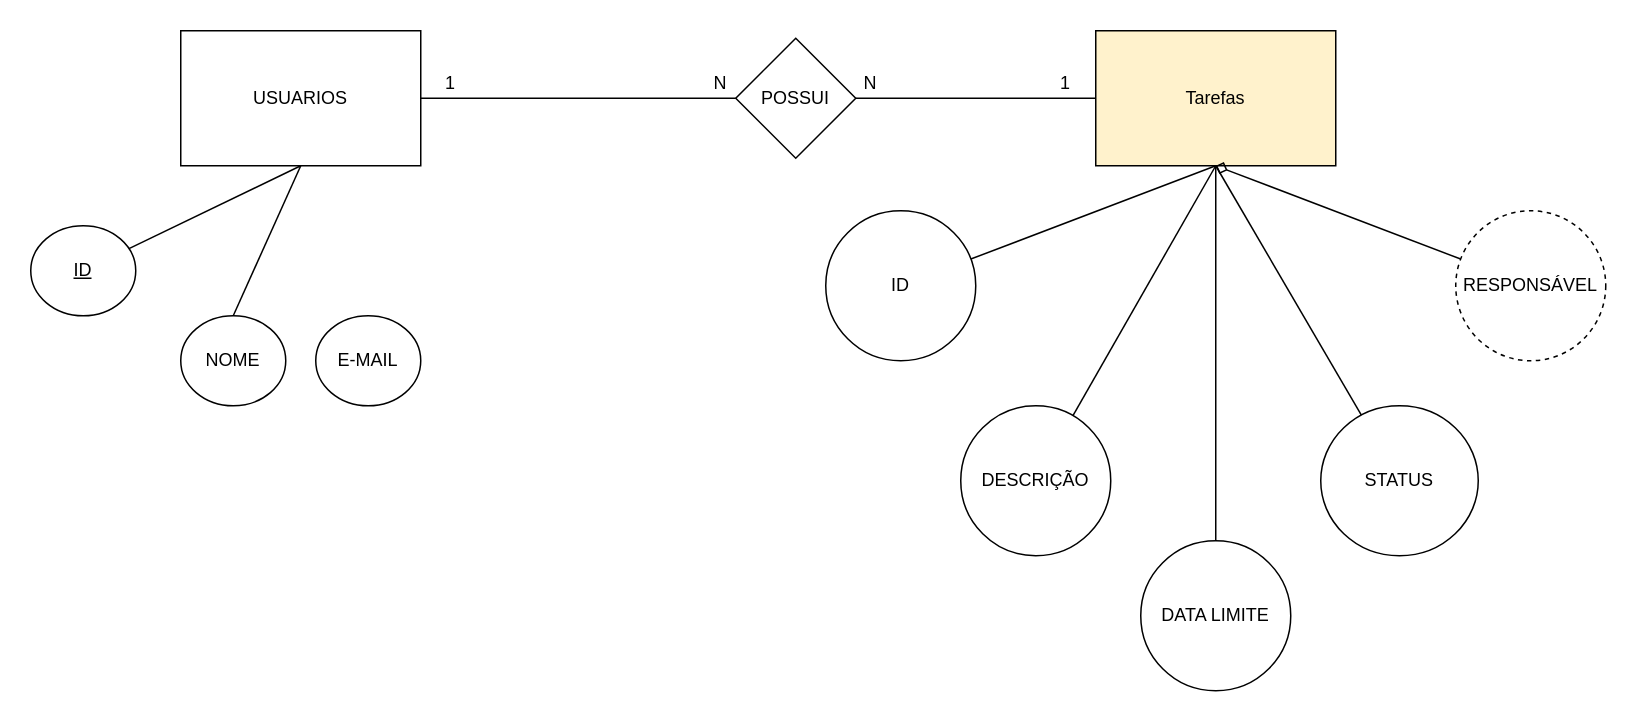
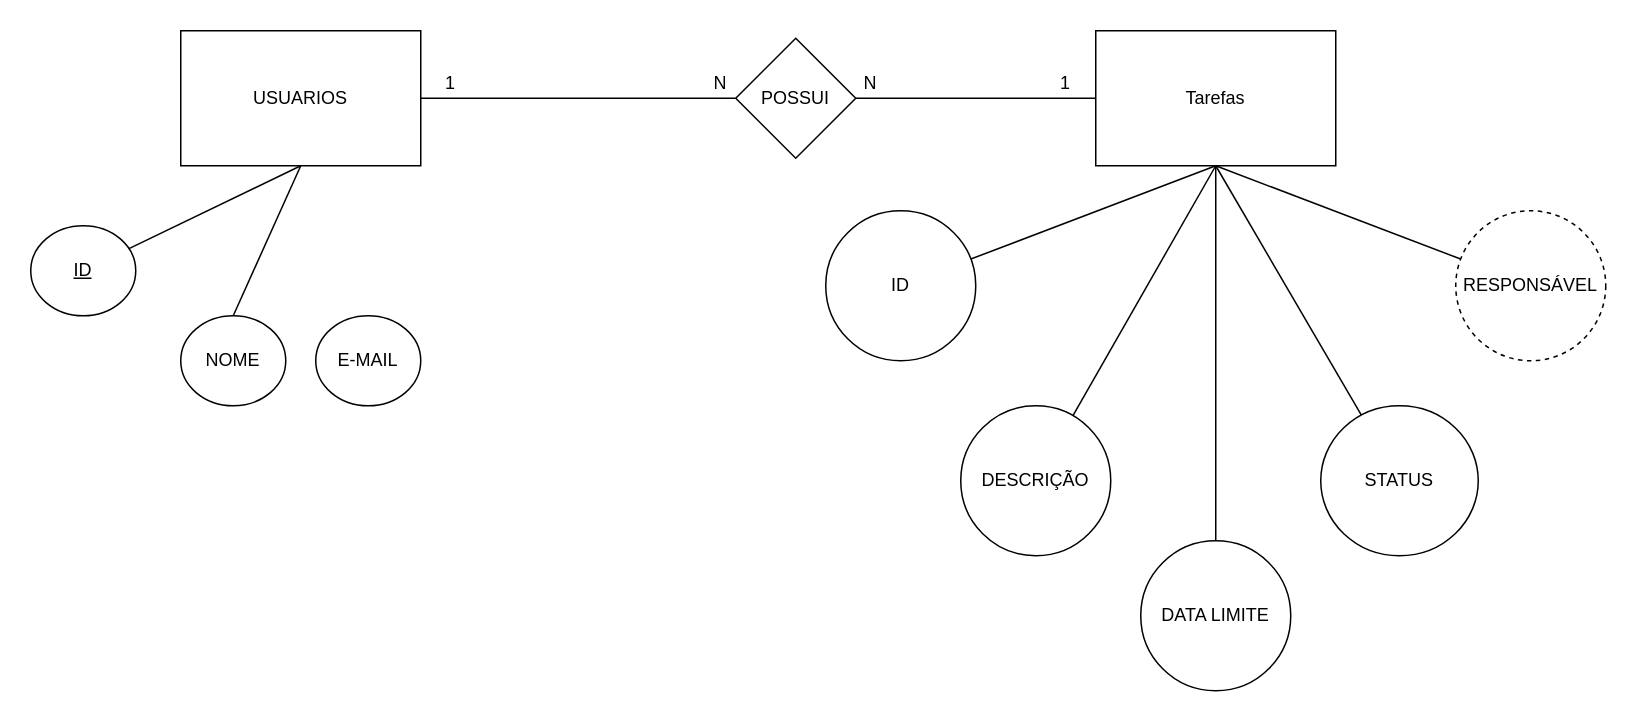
(1216, 98) -> (1216, 98)
(1227, 170) -> (1223, 169)
